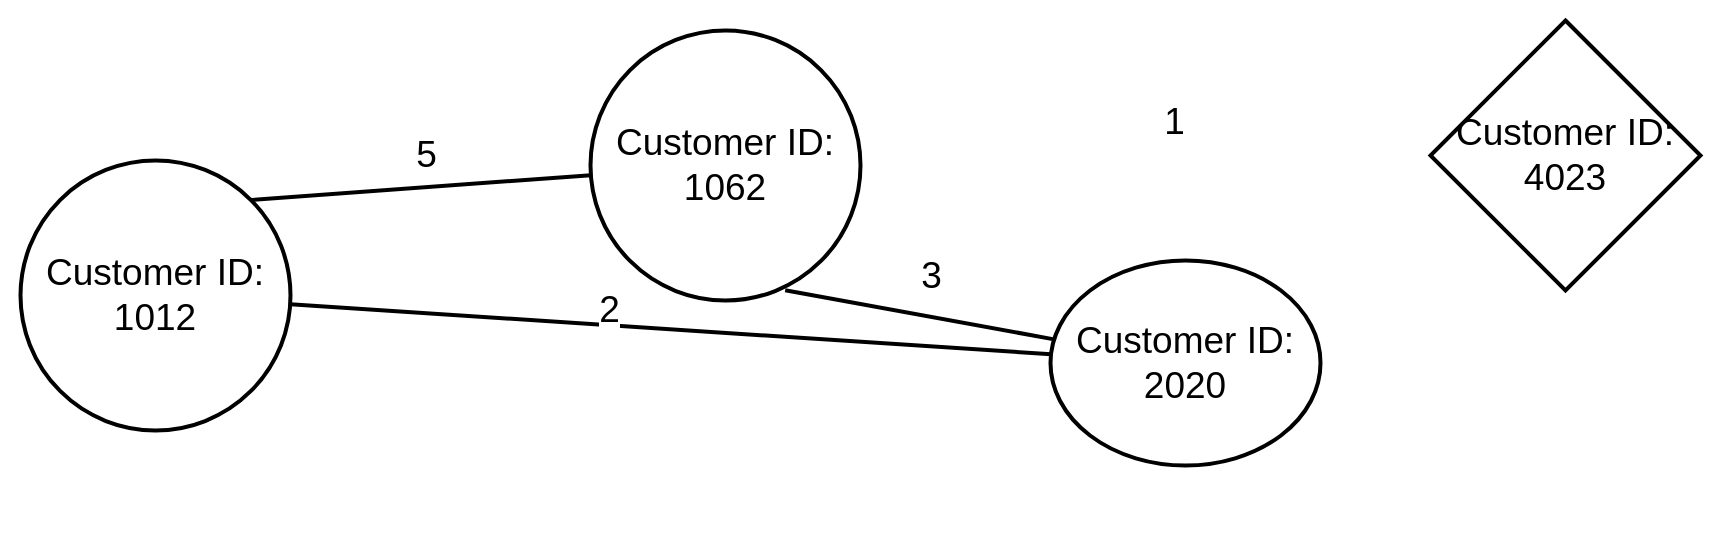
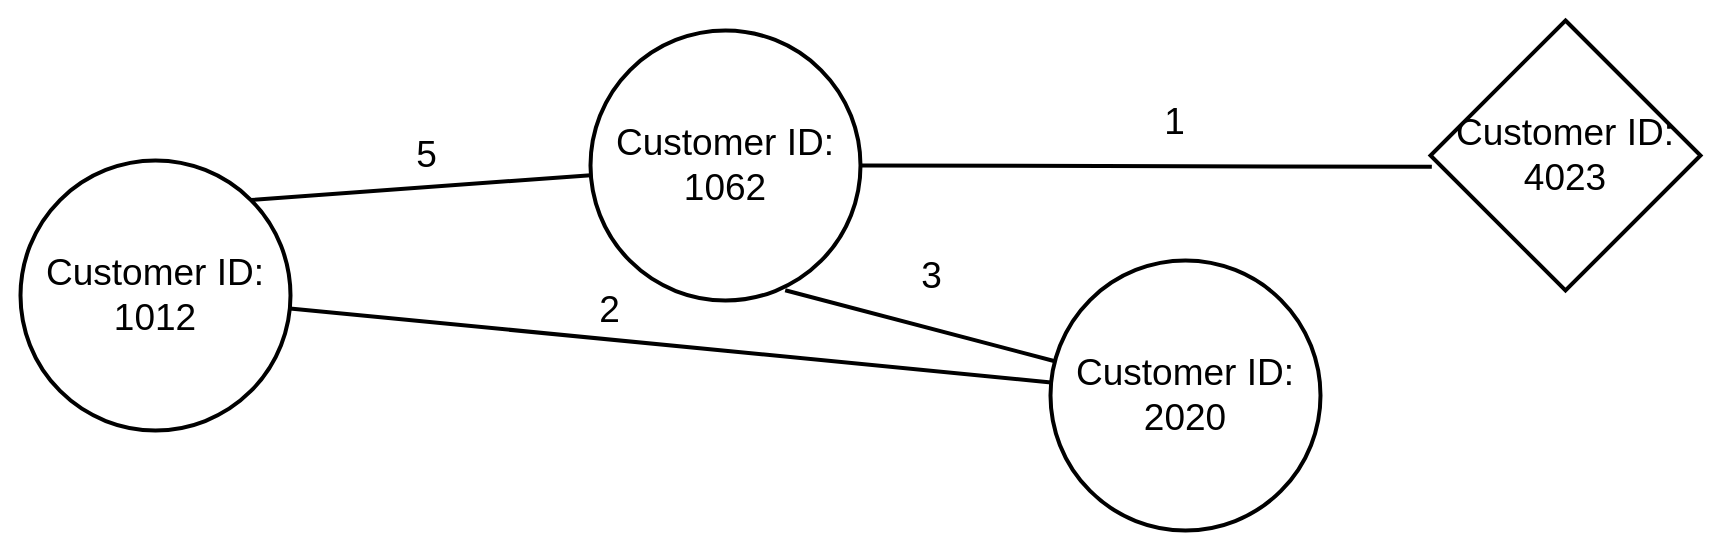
none -> (1146, 166)
(1186, 363) -> (1186, 396)
